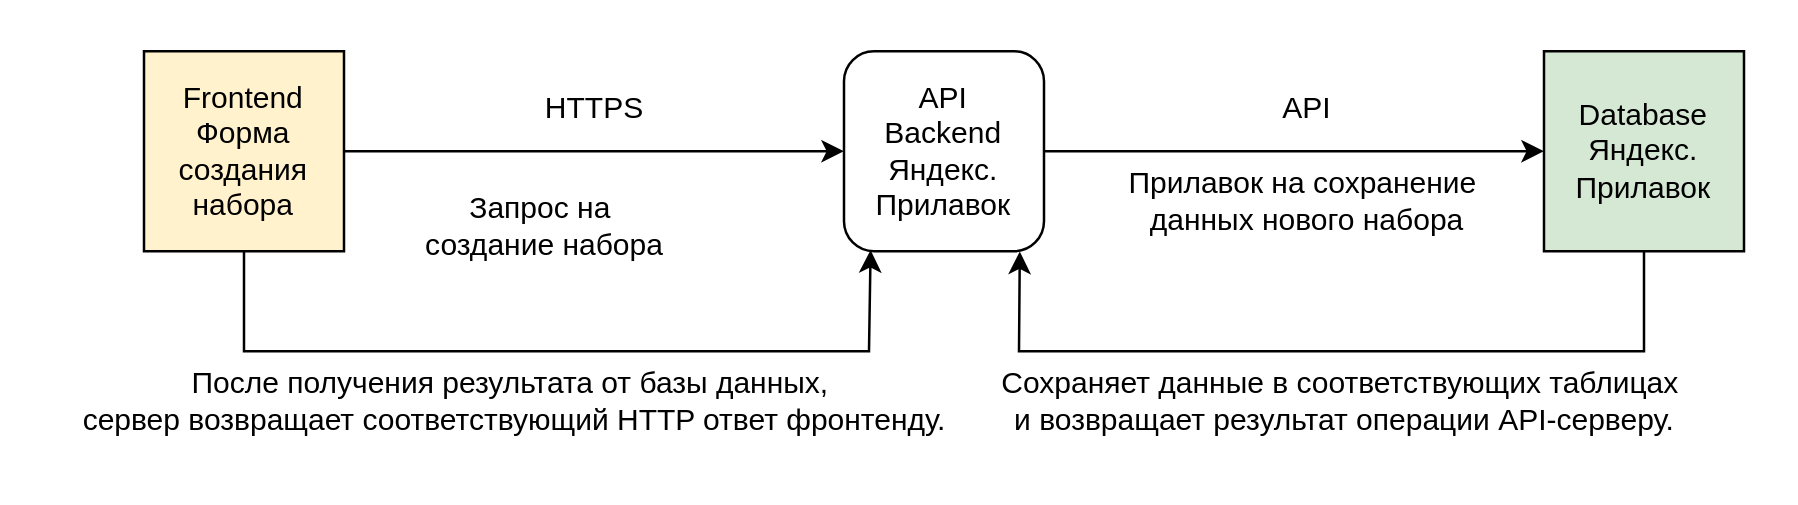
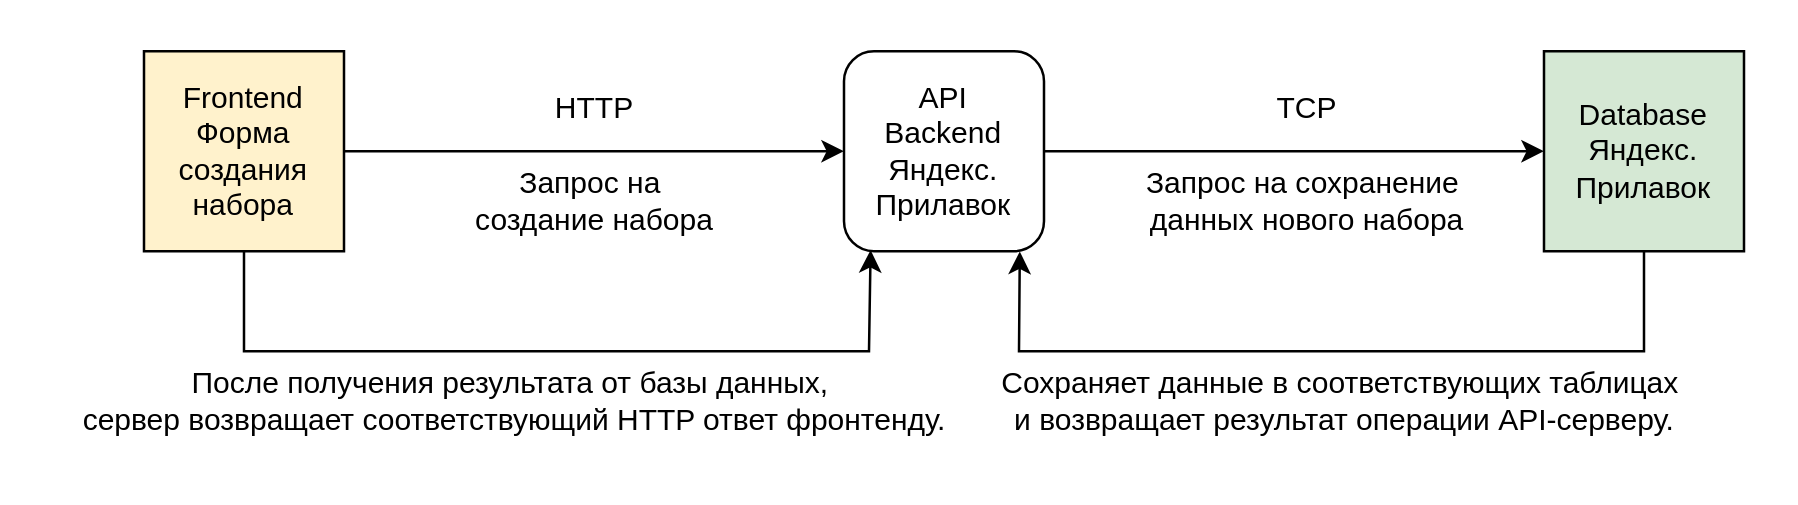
(595, 109) -> (595, 109)
(1308, 109) -> (1308, 109)
(1308, 201) -> (1308, 201)
(544, 226) -> (594, 201)
